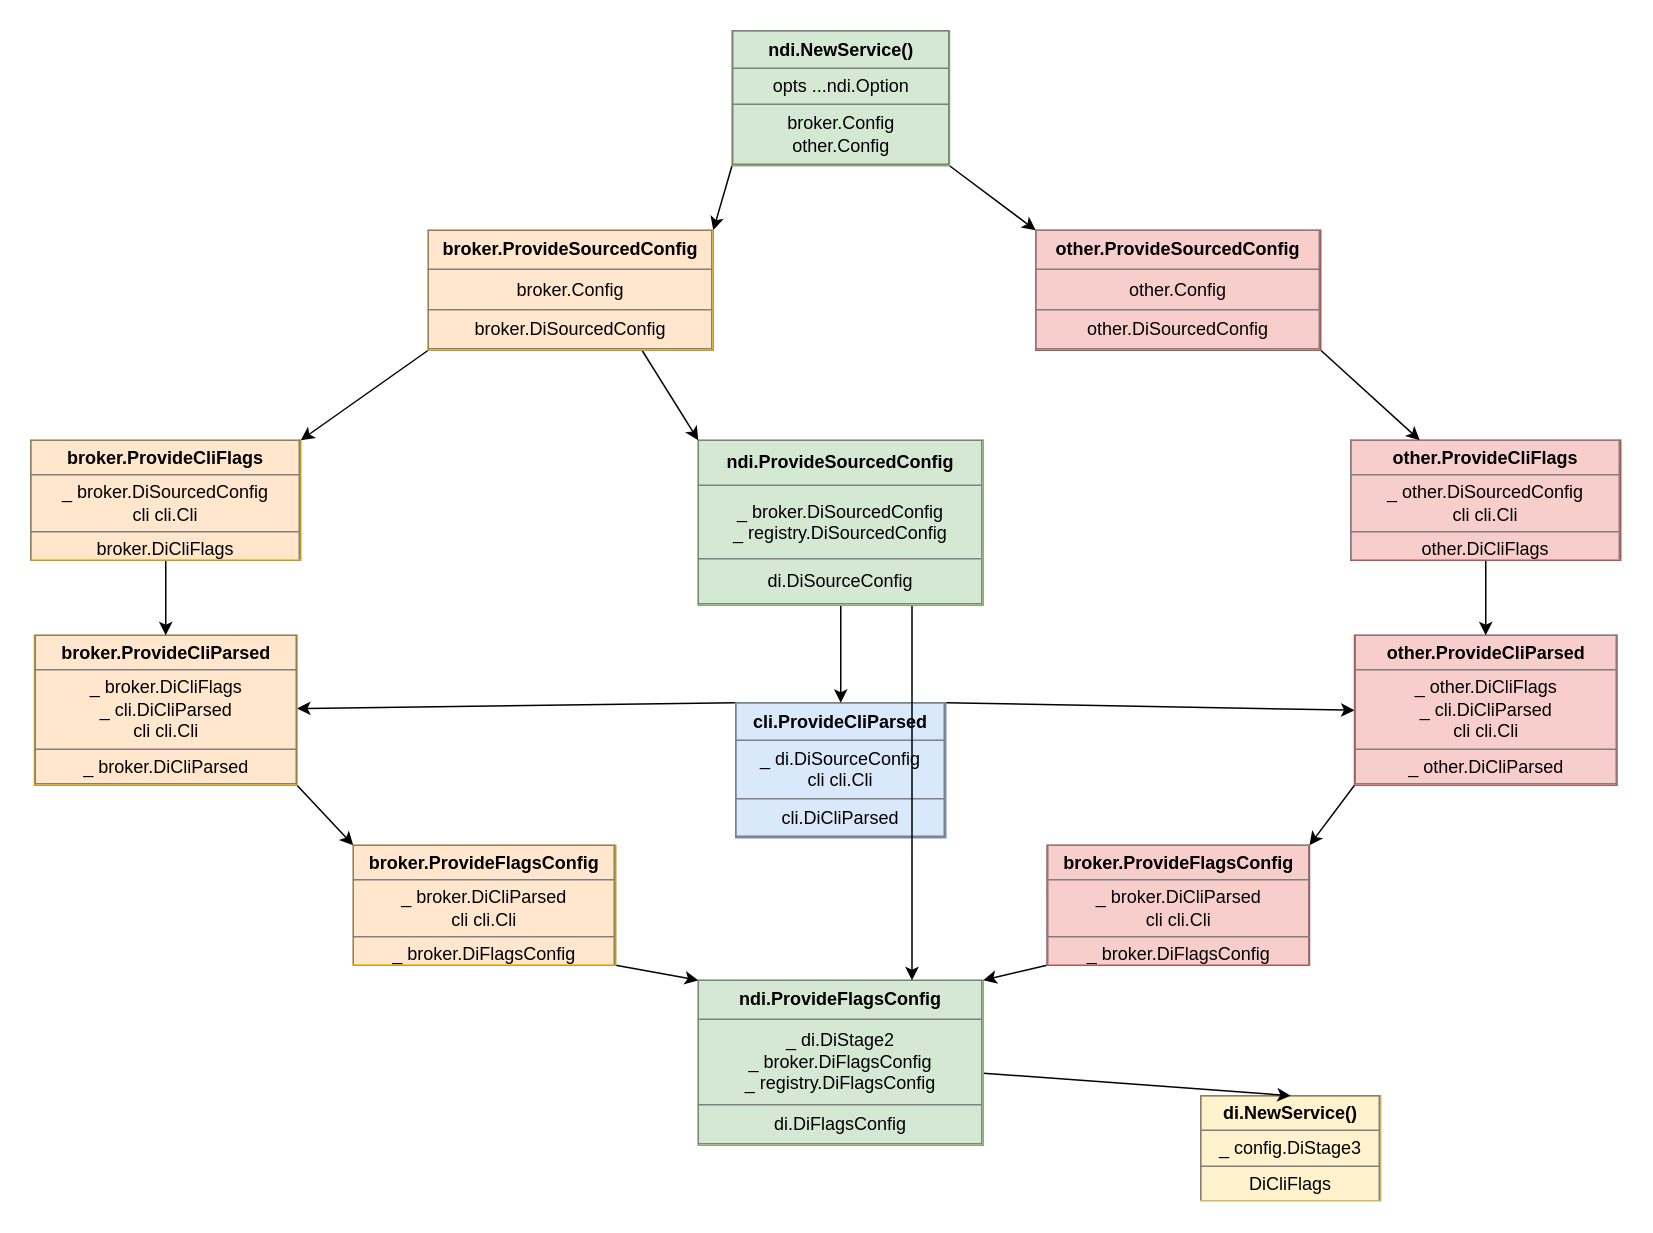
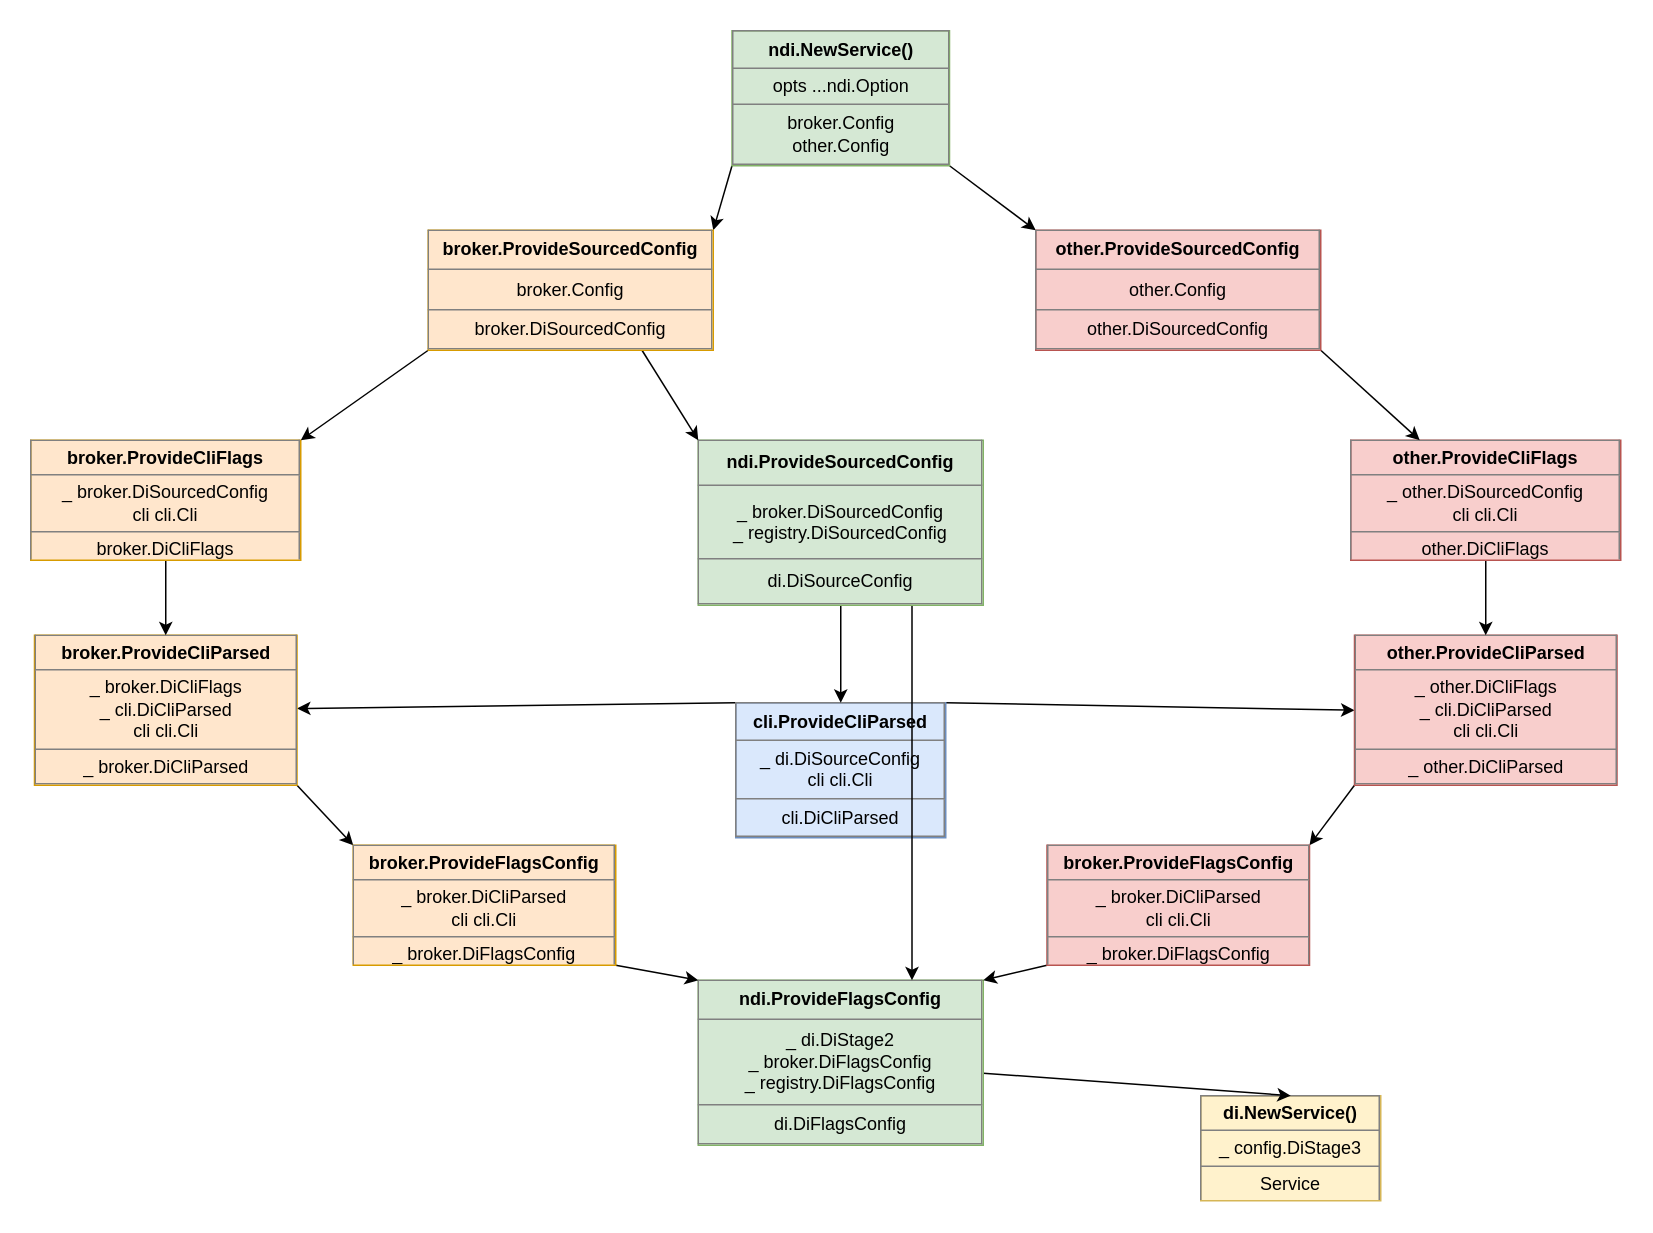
(1277, 1128) -> (1277, 1128)
